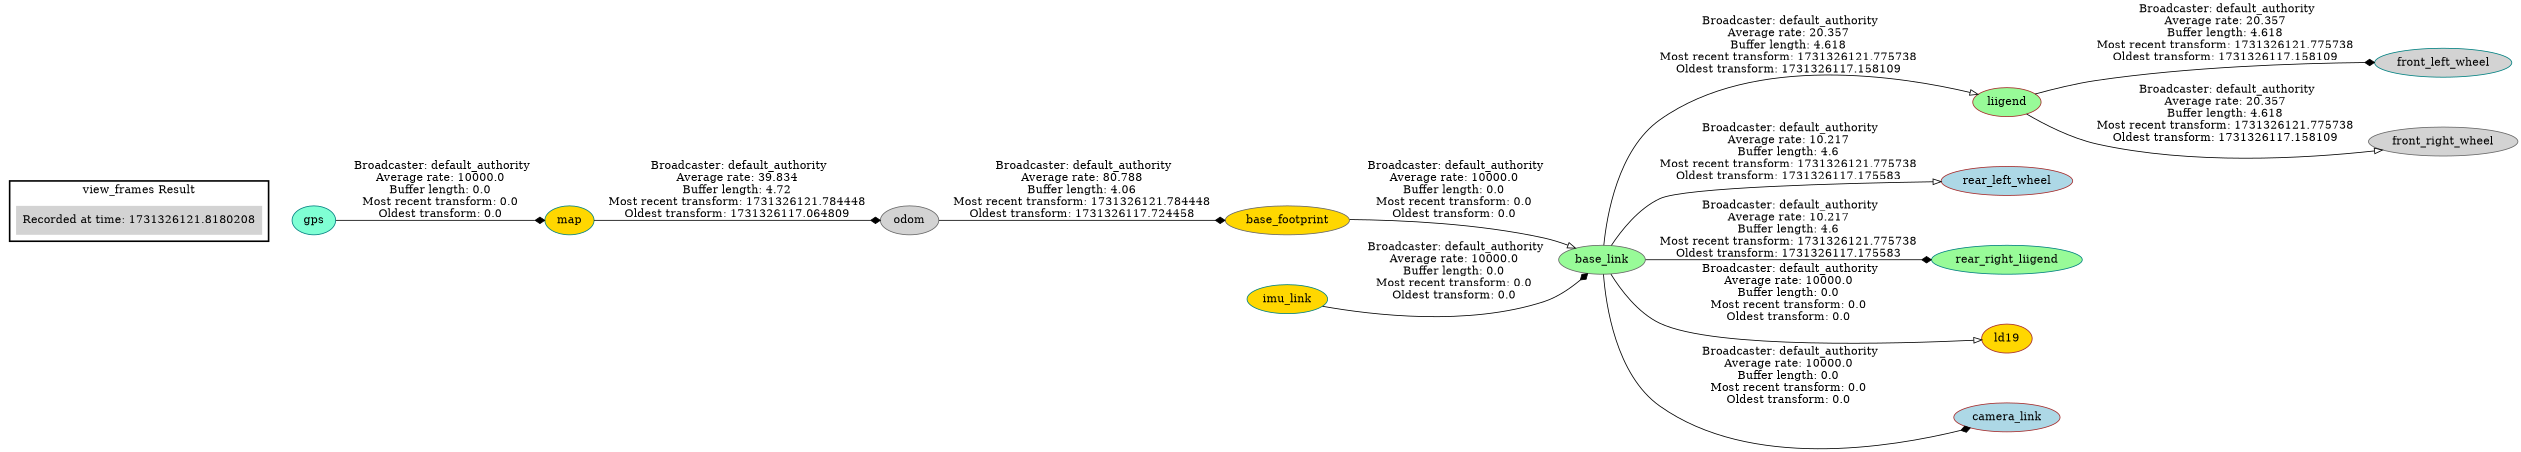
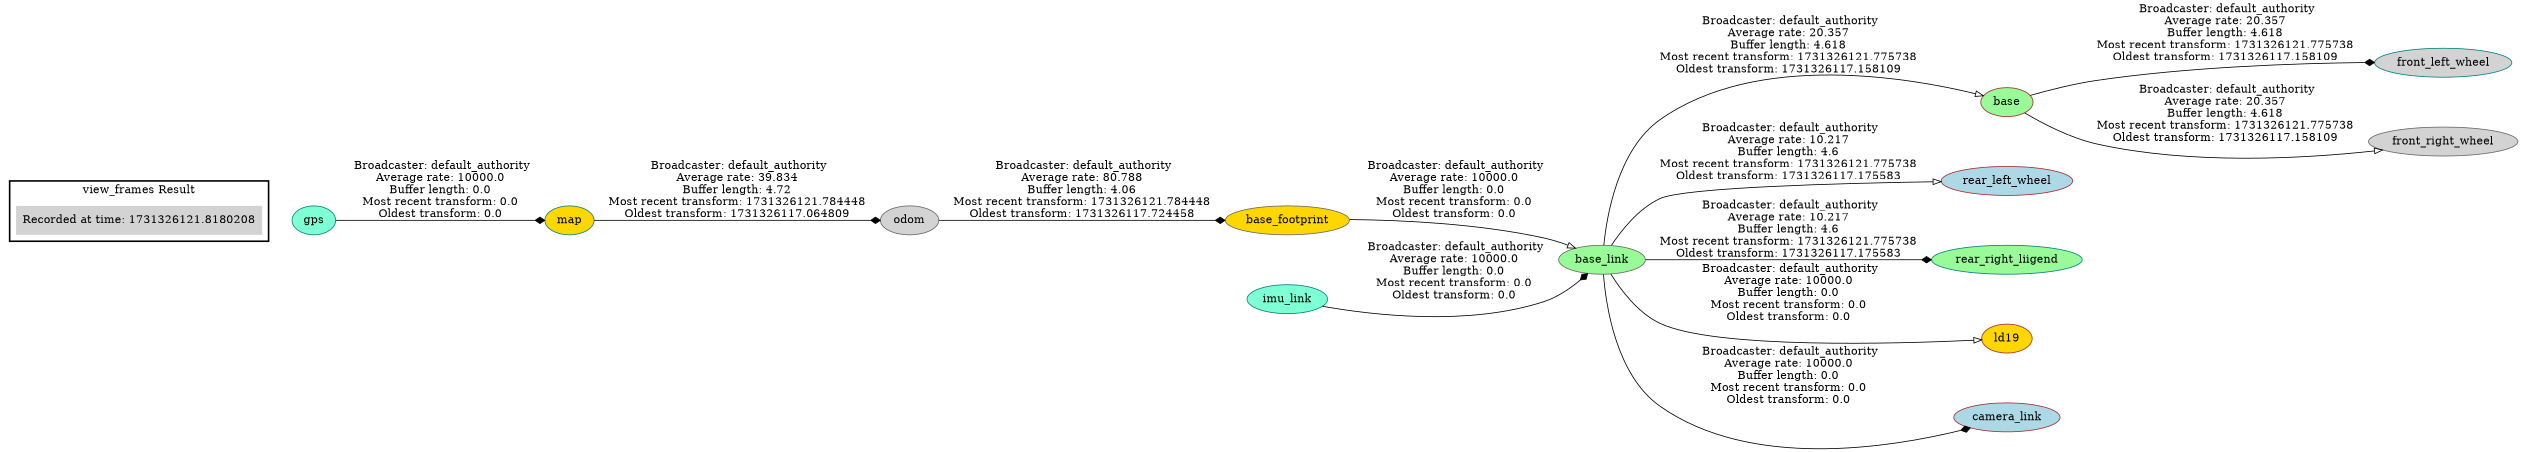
(2007, 102) -> (2007, 102)
(1287, 299) -> (1287, 299)
